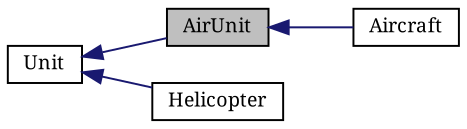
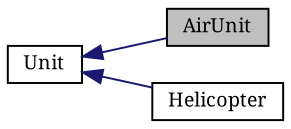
(406, 27) -> none
